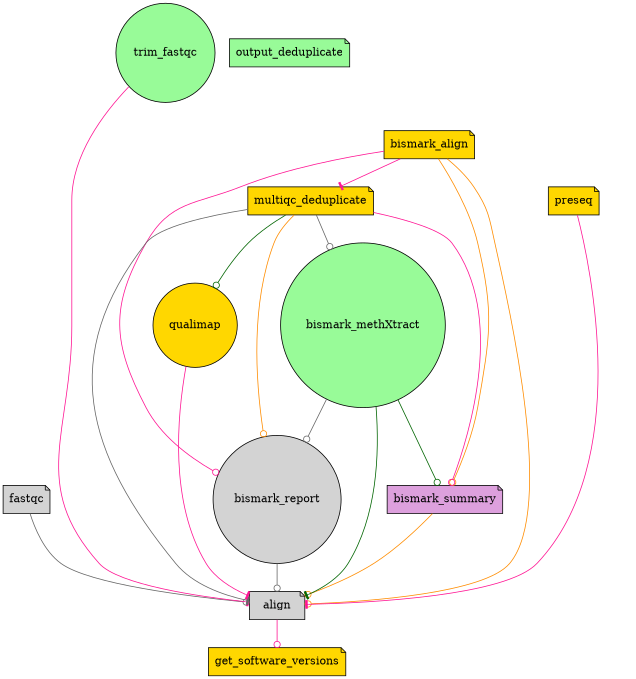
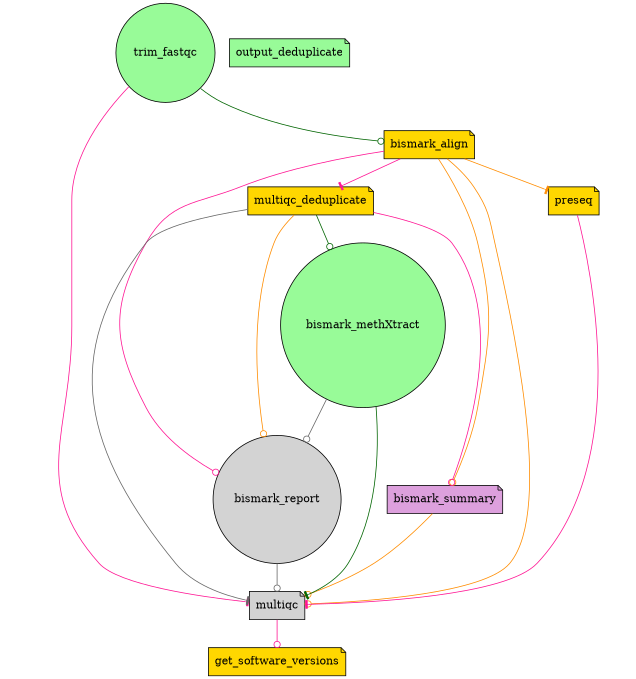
none -> (286, 125)
none -> (504, 174)
(322, 229) -> (322, 229)
(195, 325) -> none
(417, 440) -> none
(27, 499) -> none
(277, 606) -> (277, 606)
